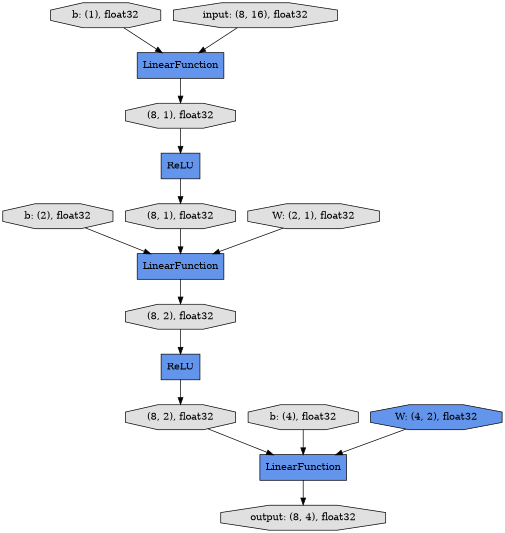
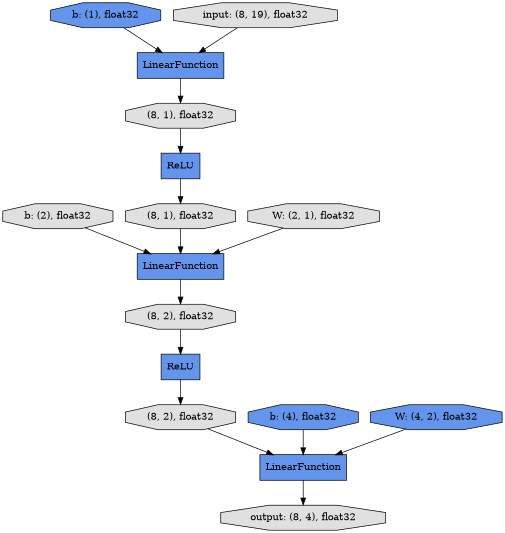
(106, 15) -> (106, 15)
(255, 15) -> (255, 15)
(303, 417) -> (303, 417)
